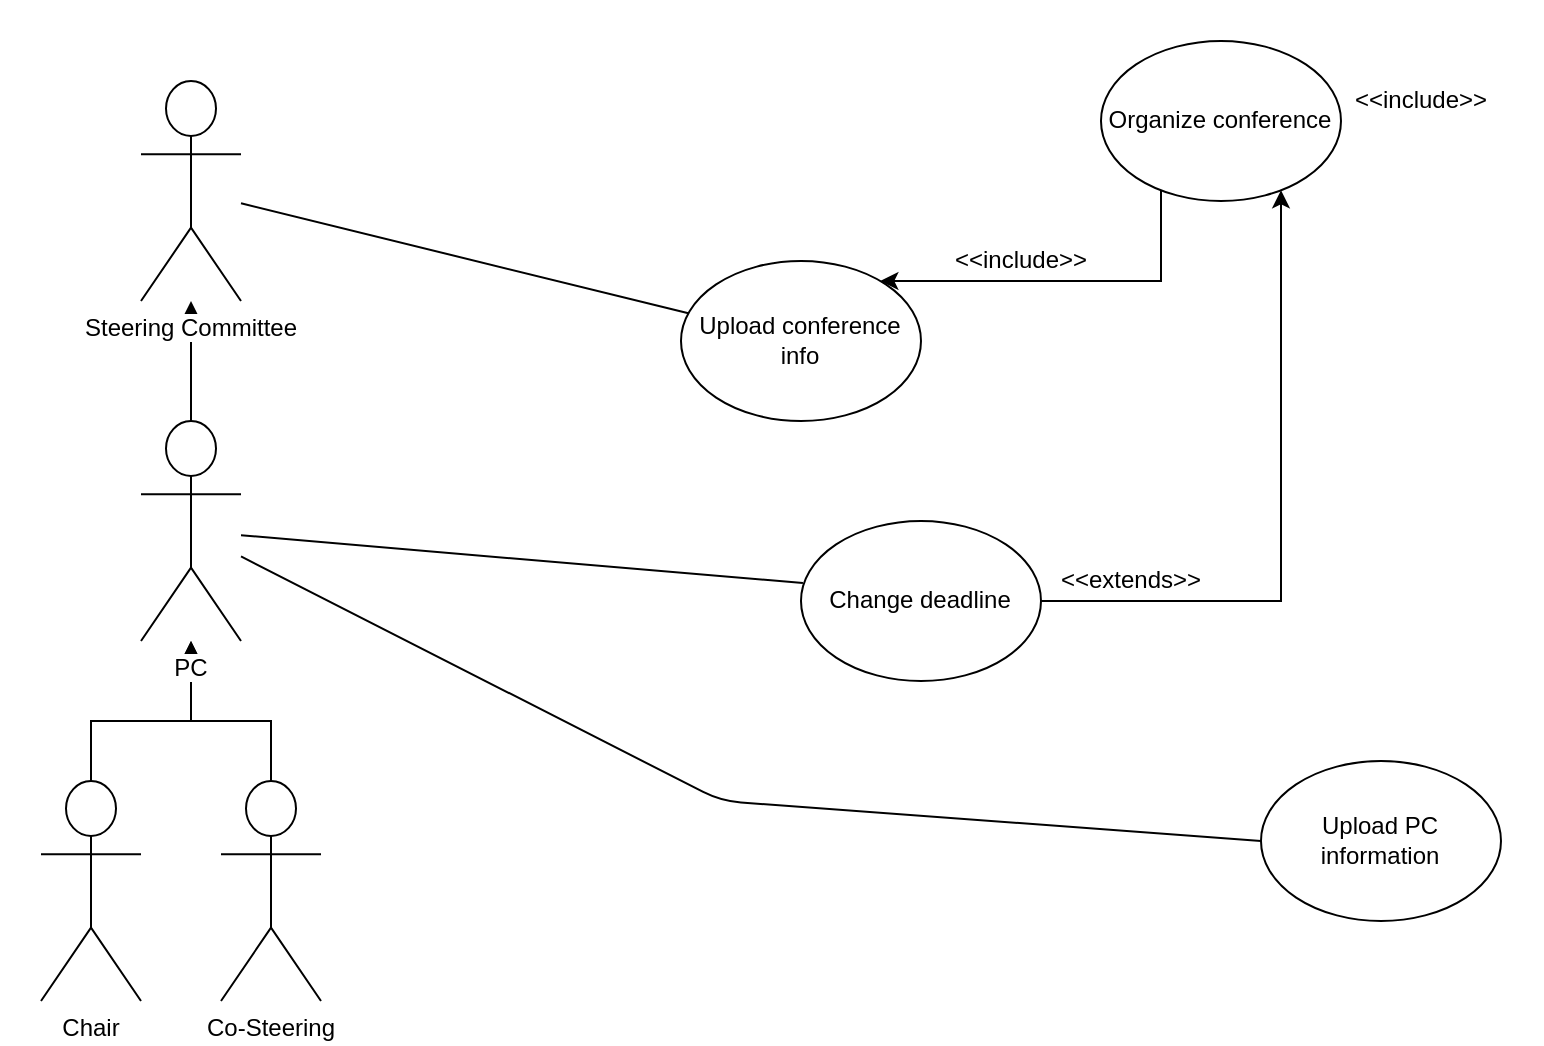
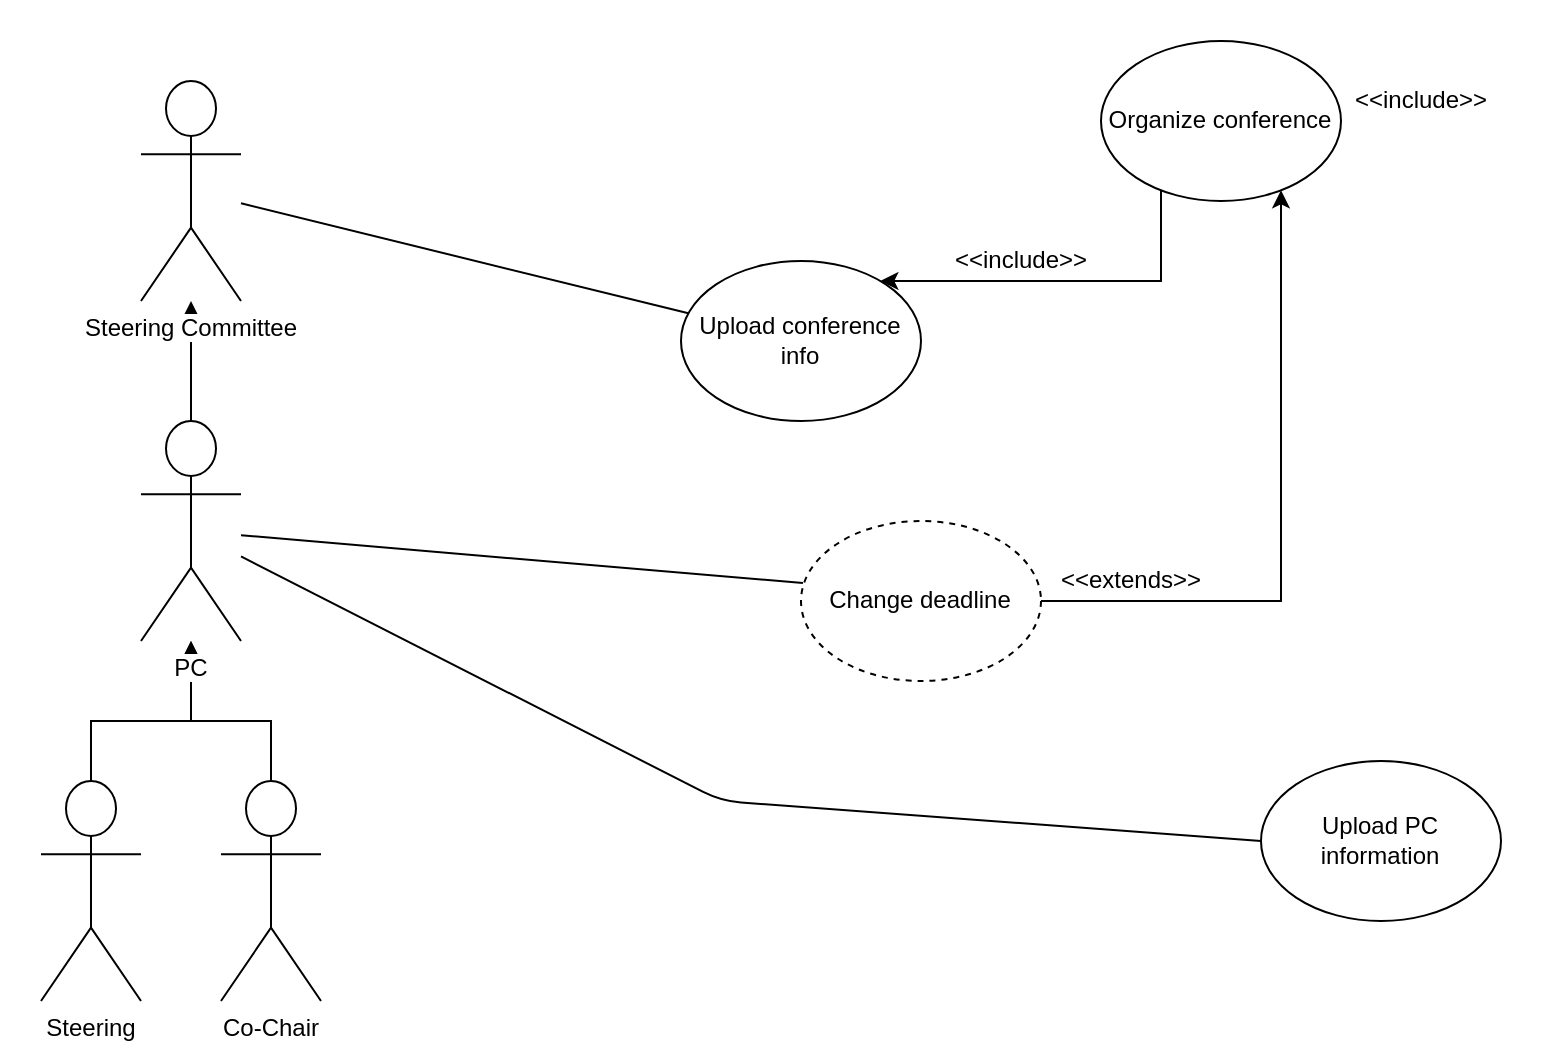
(921, 601) -> (921, 601)
(92, 1029) -> (92, 1029)
(272, 1029) -> (272, 1029)
